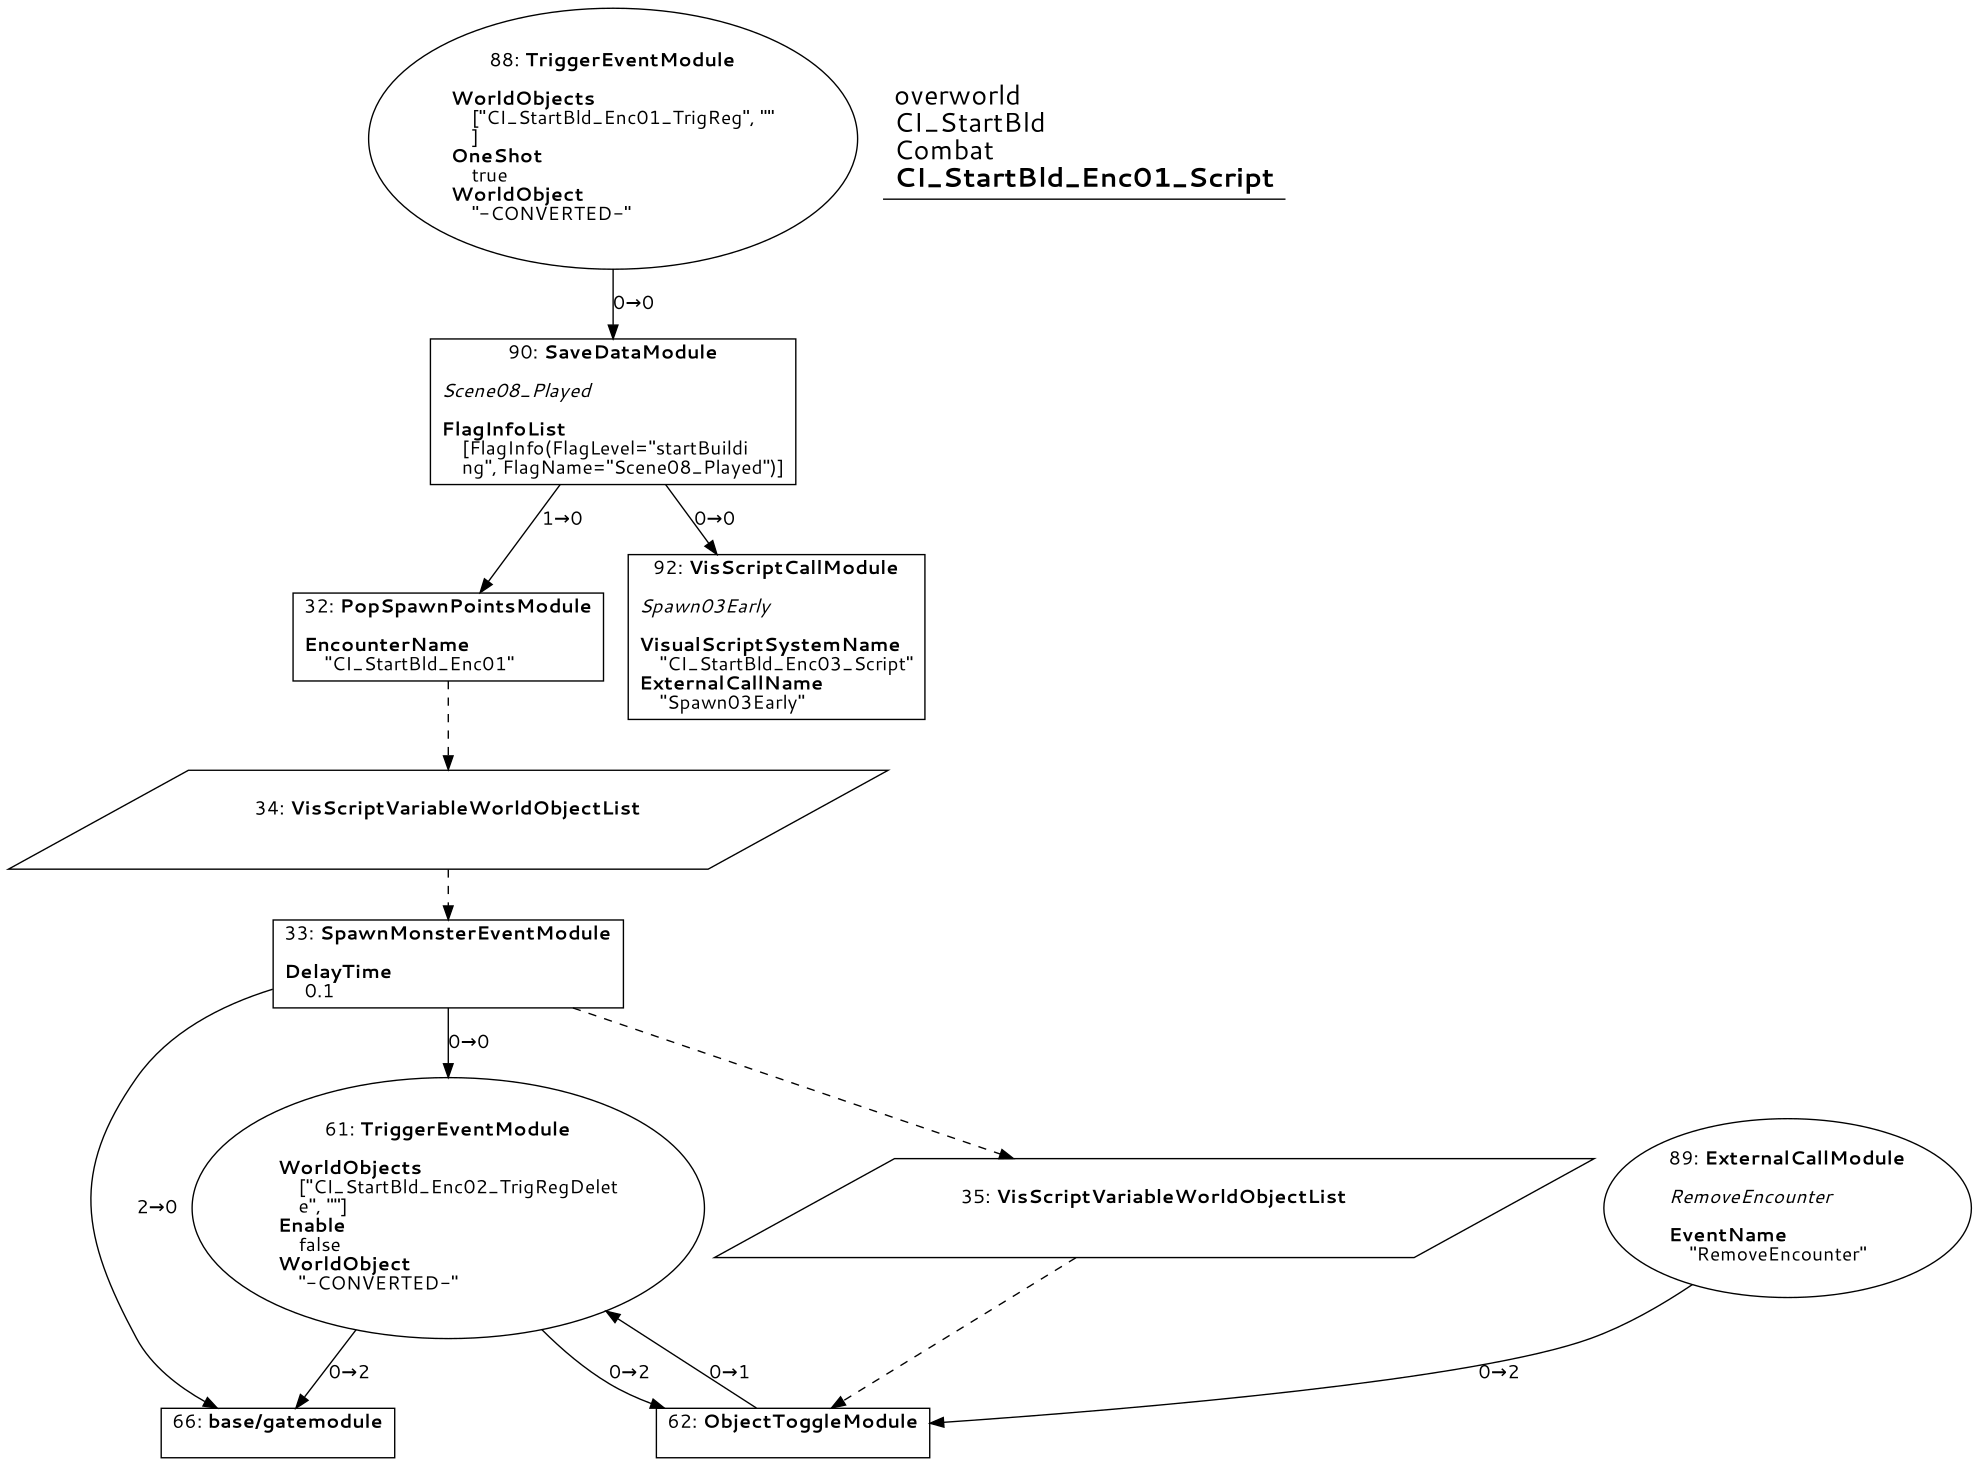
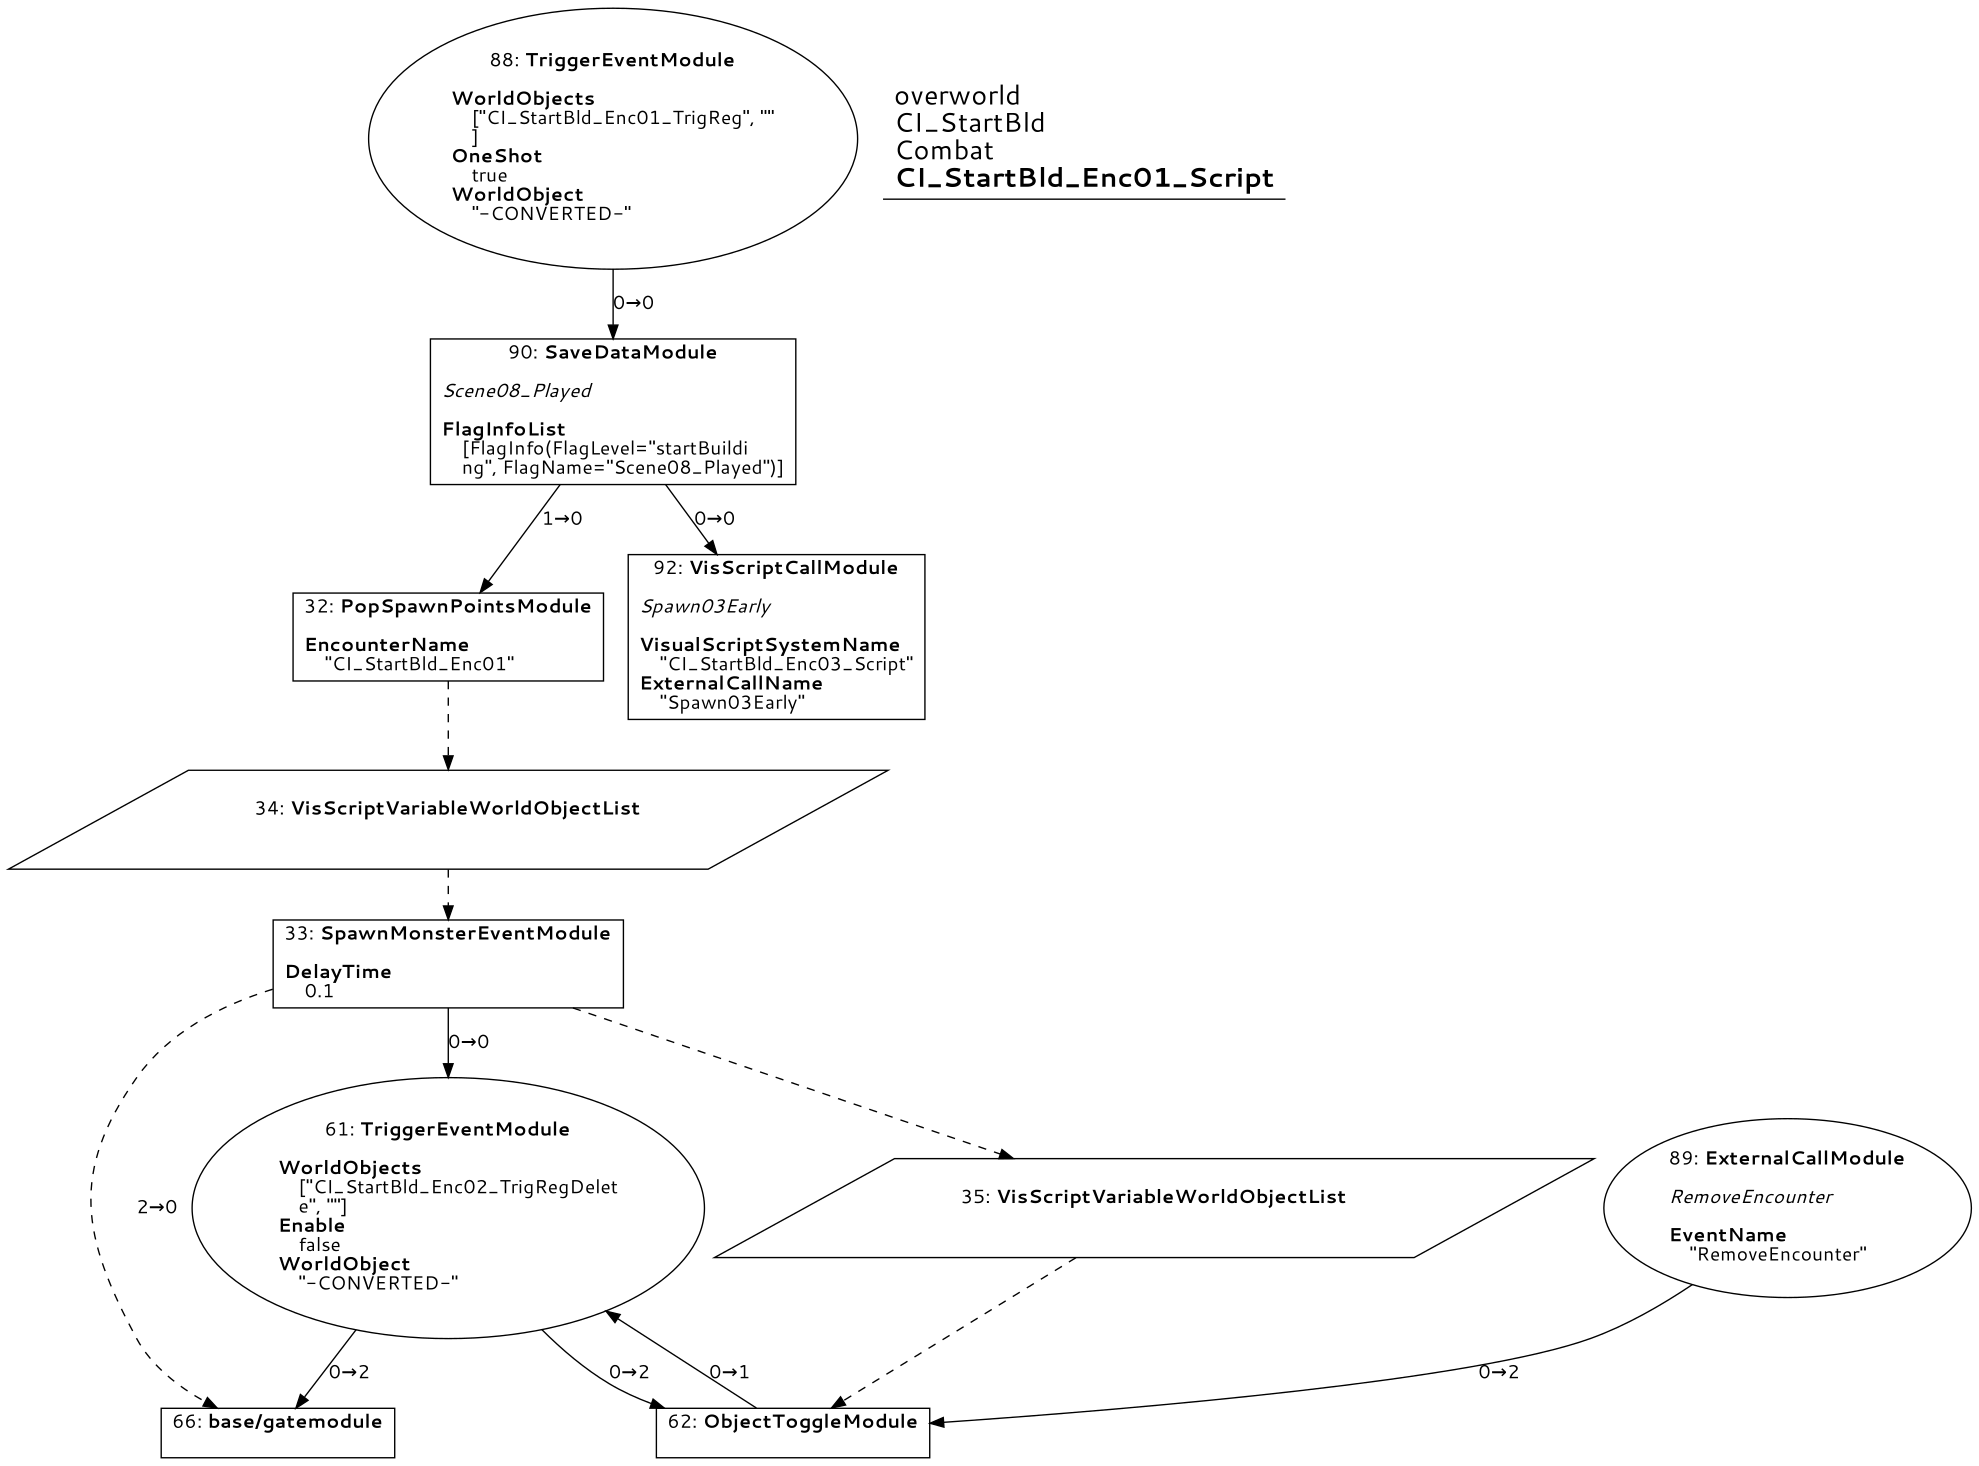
(94, 1172) -> (94, 1172)
